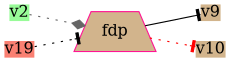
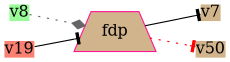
(19, 13) -> (19, 13)
(211, 13) -> (211, 13)
(55, 43) -> (55, 43)
(211, 49) -> (211, 49)
